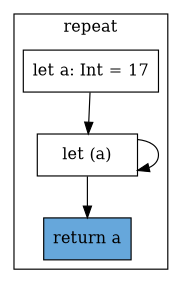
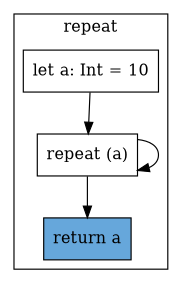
(91, 71) -> (91, 71)
(87, 155) -> (87, 155)
